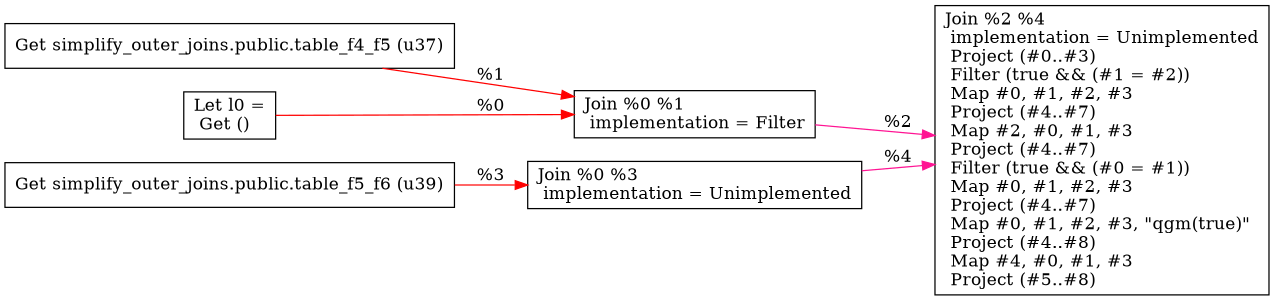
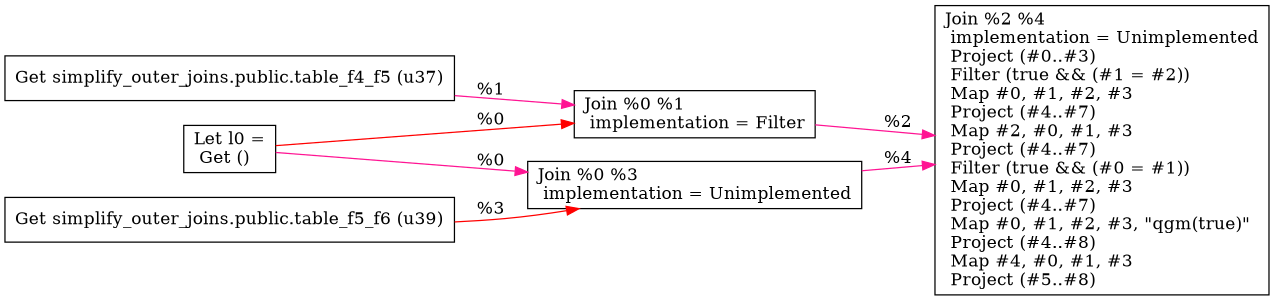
(472, 82) -> (508, 100)
none -> (395, 162)
